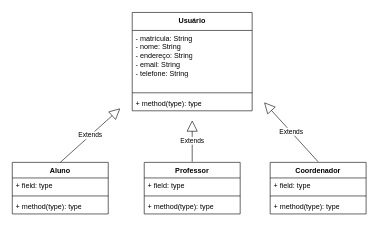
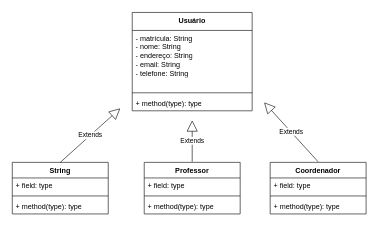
(60, 171) -> (60, 171)
